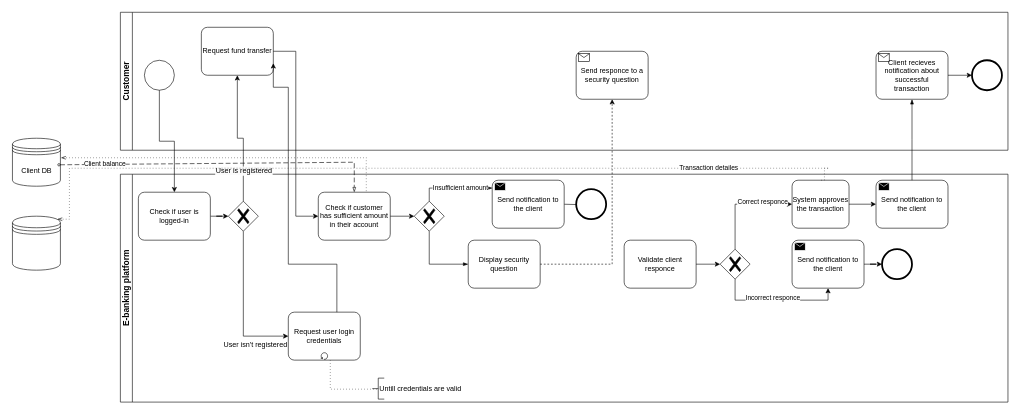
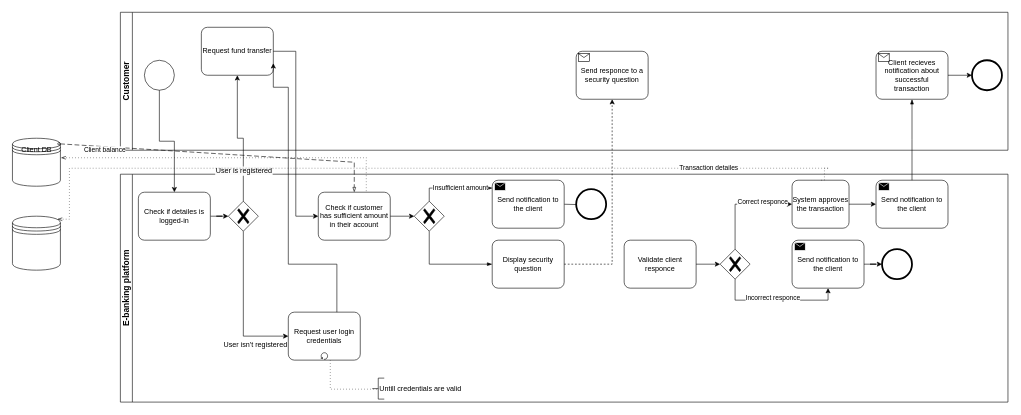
(36, 171) -> (36, 150)
(174, 216) -> (174, 216)
(504, 264) -> (528, 264)
